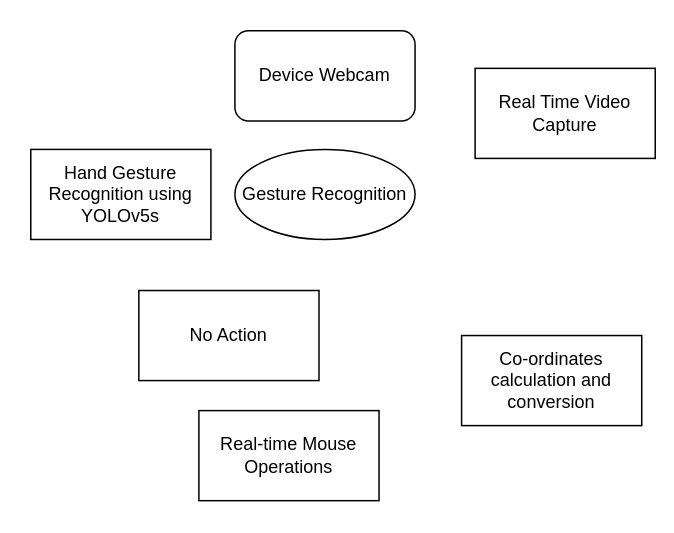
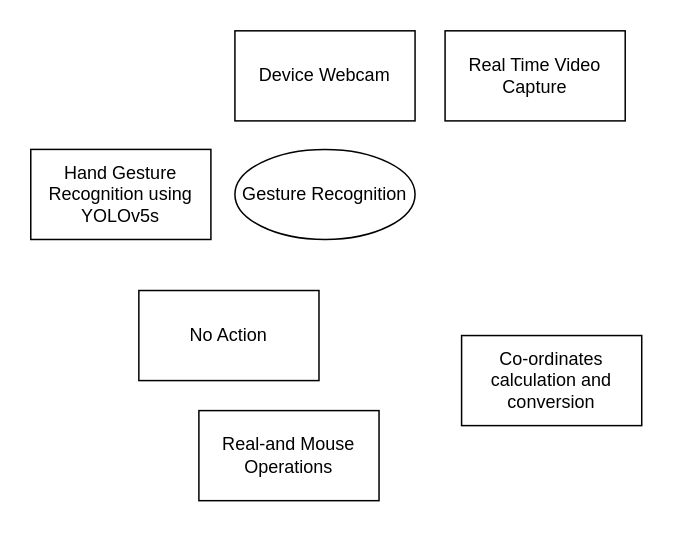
(325, 76) -> (325, 76)
(565, 113) -> (535, 76)
(289, 455) -> (289, 455)
